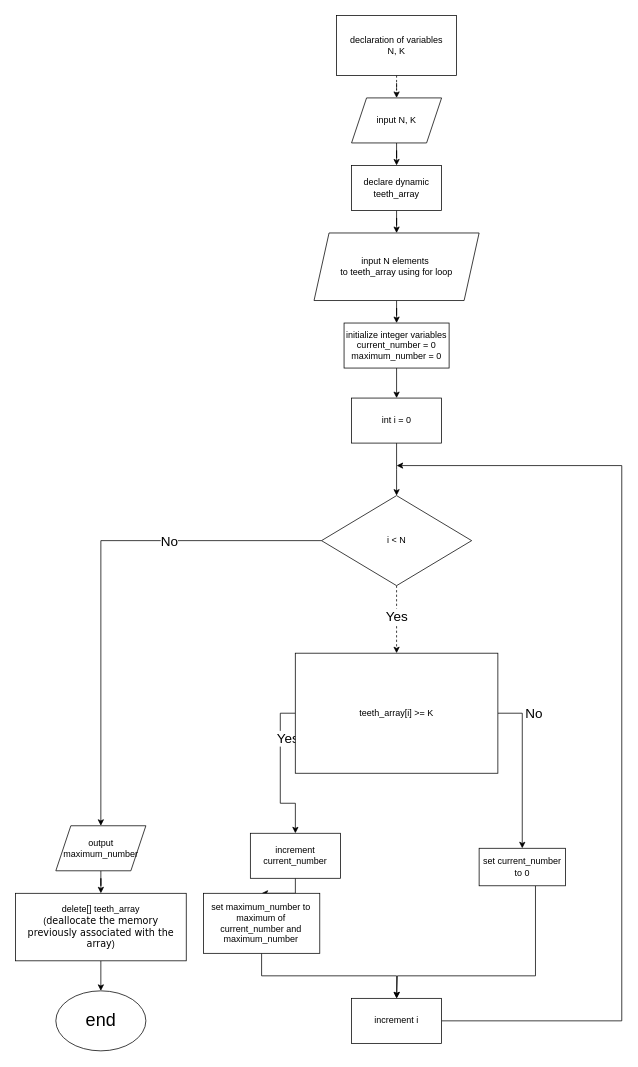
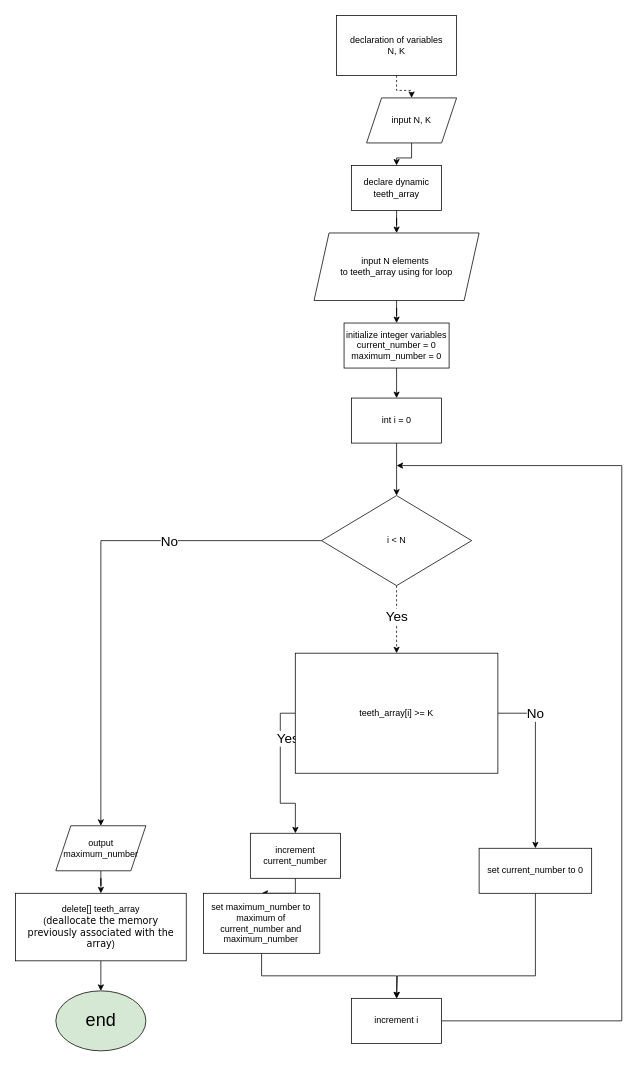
(396, 120) -> (411, 120)
(522, 867) -> (535, 870)
(101, 1020) -> (101, 1020)
